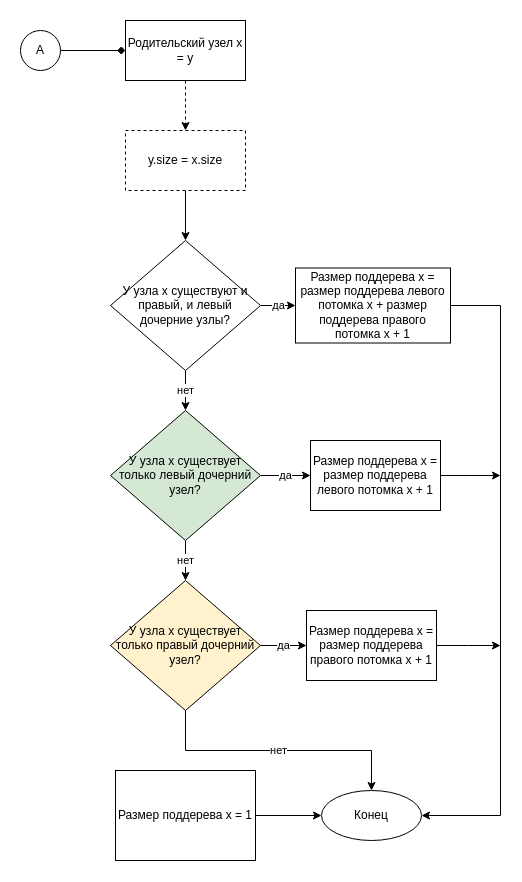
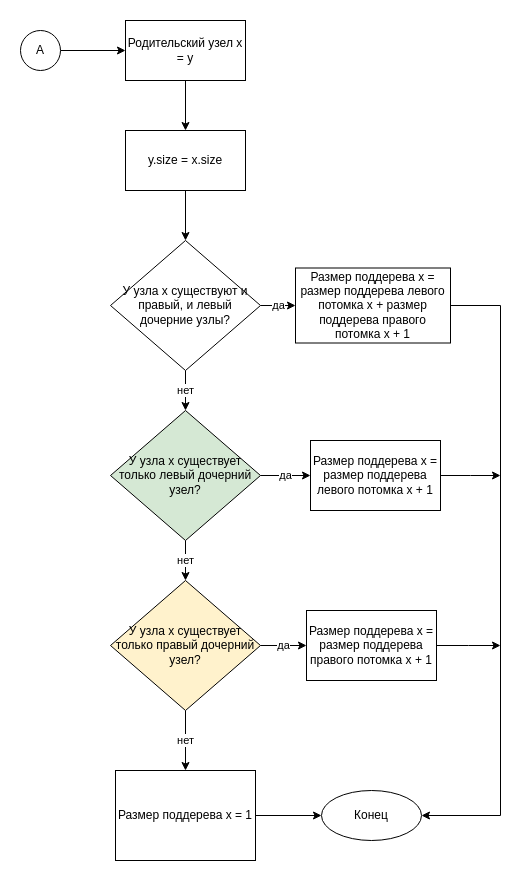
(117, 51) -> (117, 51)
(186, 103) -> (186, 103)
(186, 161) -> (186, 161)
(286, 751) -> (186, 748)
